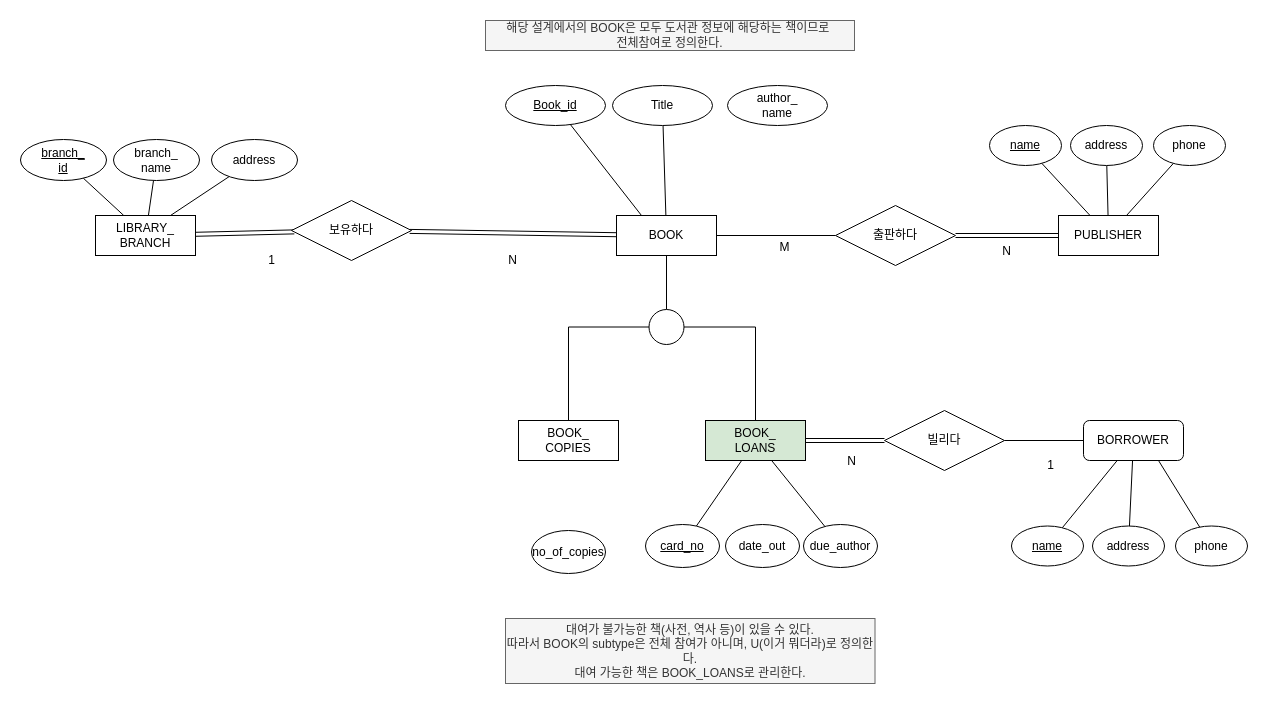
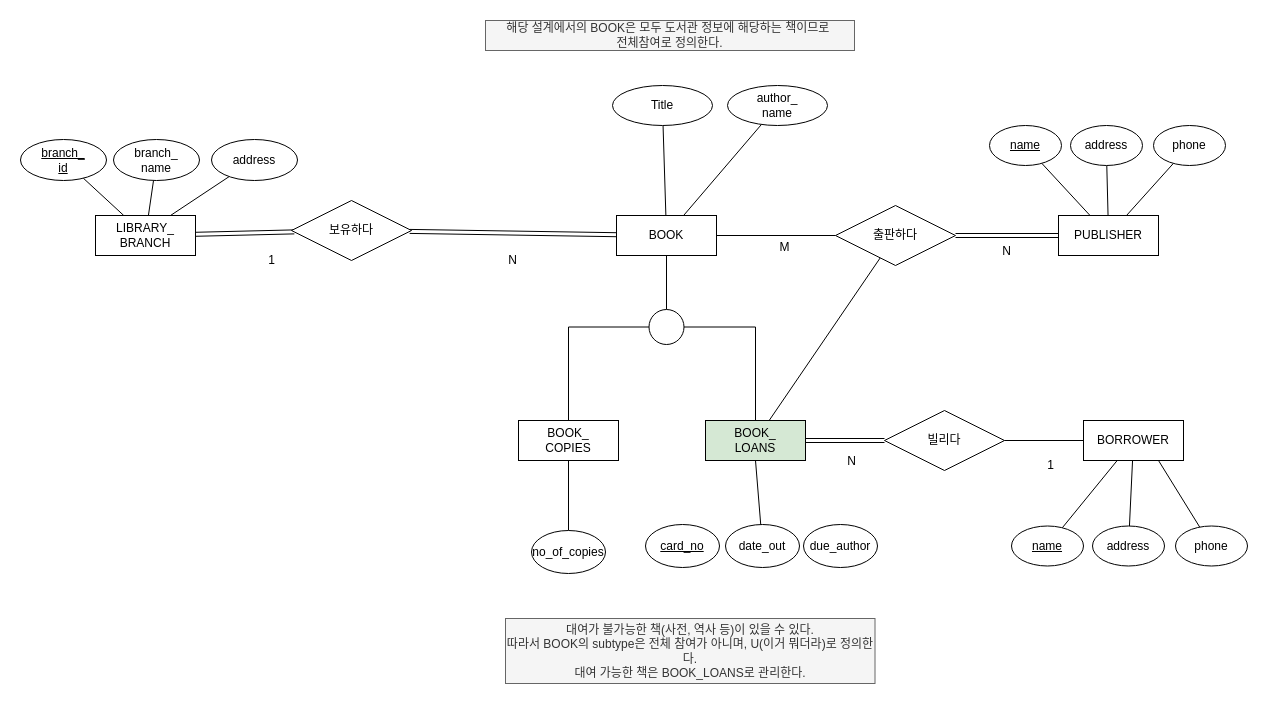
(556, 106) -> none
(606, 170) -> none
none -> (723, 170)
(1134, 441) -> (1134, 441)
(719, 493) -> (825, 339)
none -> (758, 493)
(798, 494) -> none
none -> (569, 496)
